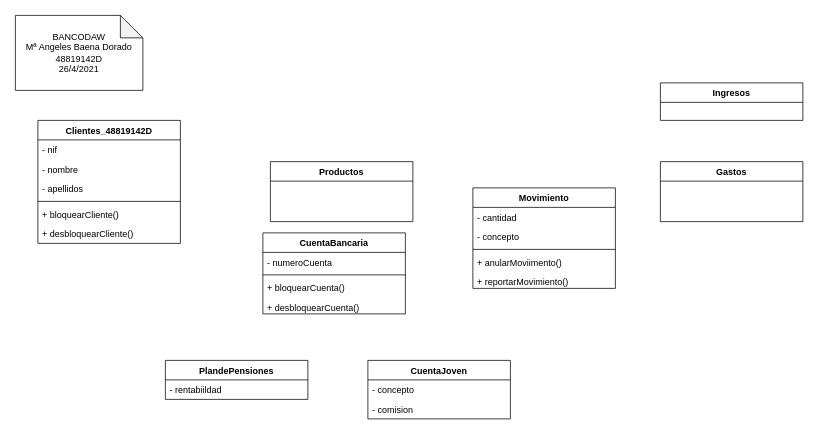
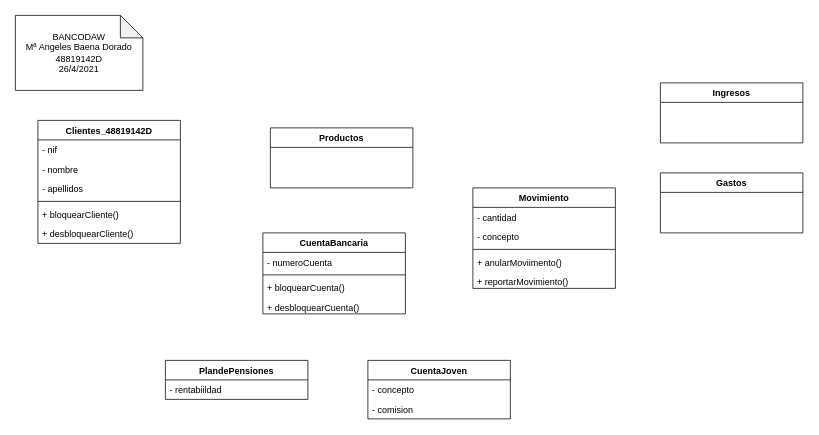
(732, 102) -> (732, 113)
(342, 192) -> (342, 158)
(732, 192) -> (732, 203)
